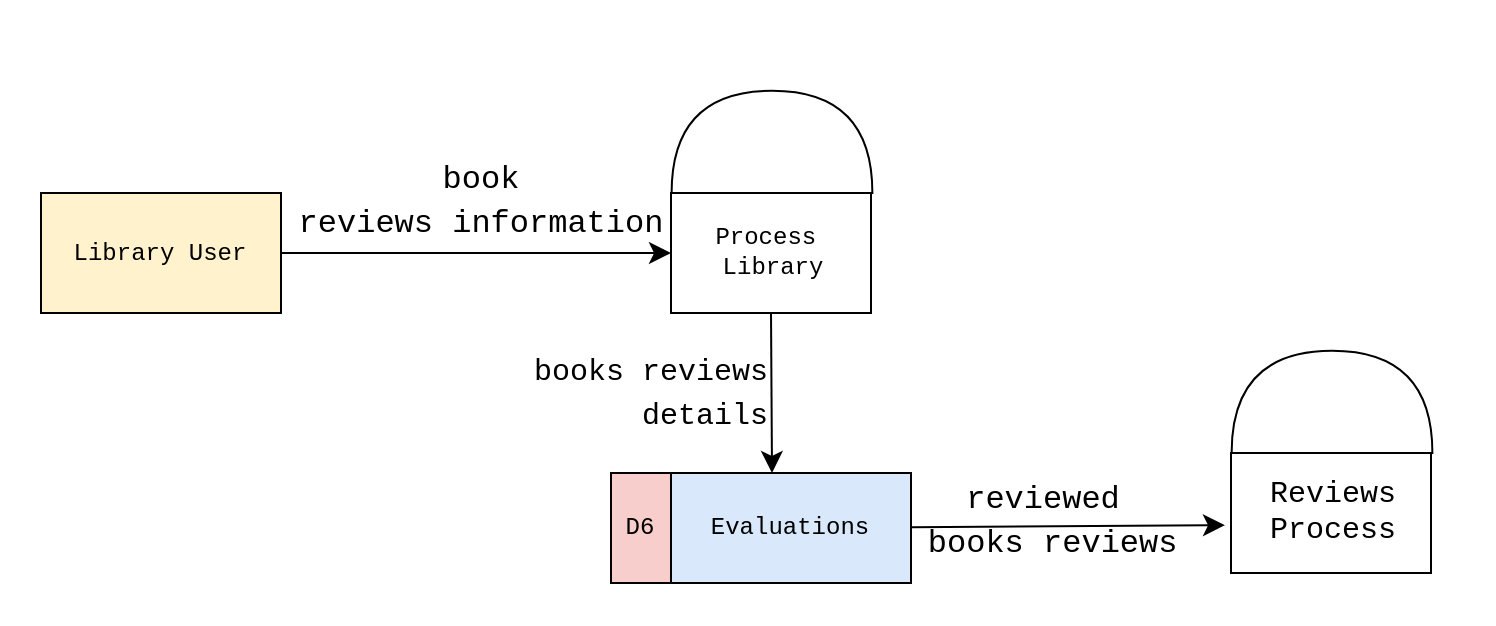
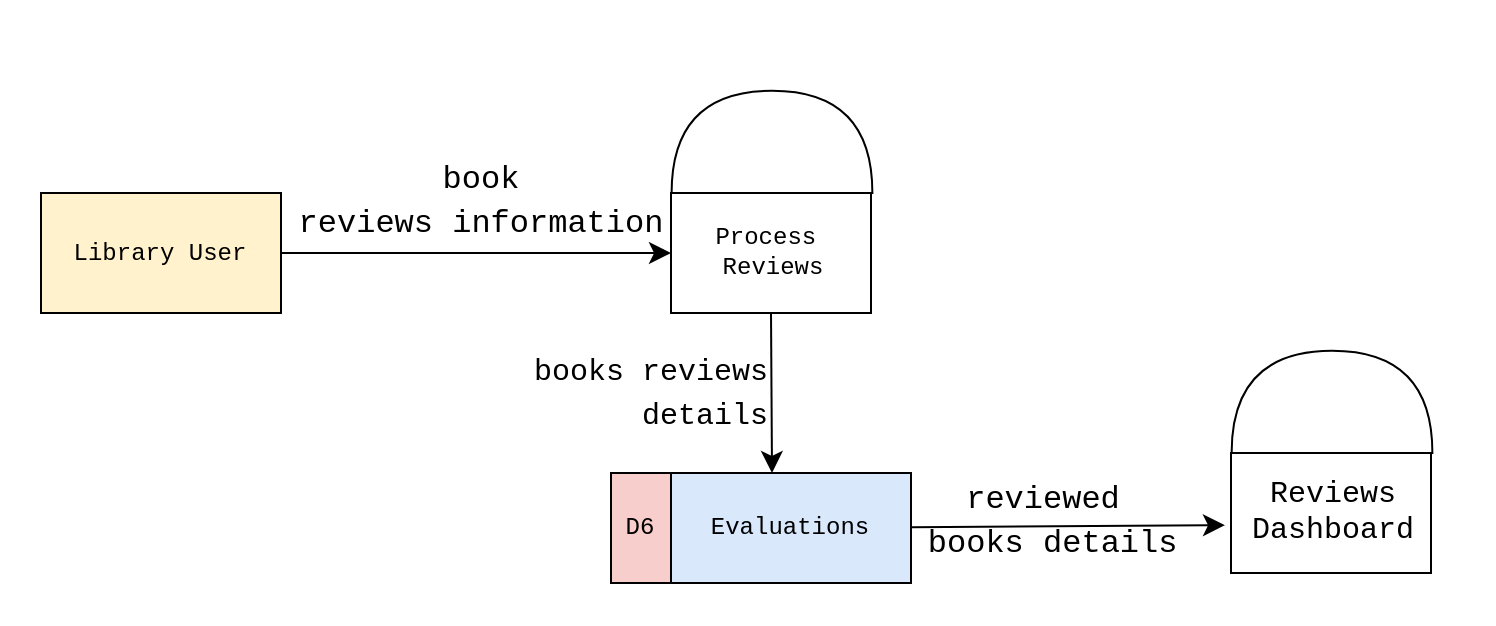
(774, 253) -> (774, 253)
(1334, 513) -> (1334, 513)
(1044, 521) -> (1044, 521)
